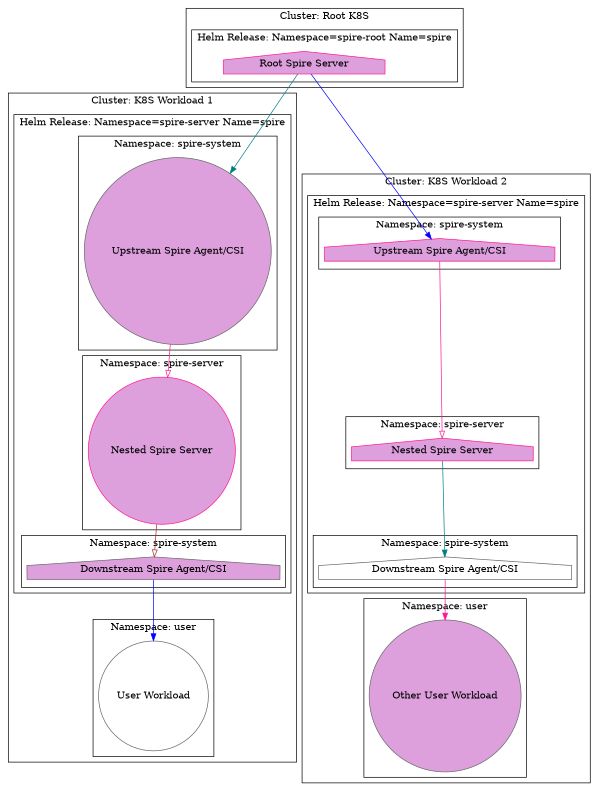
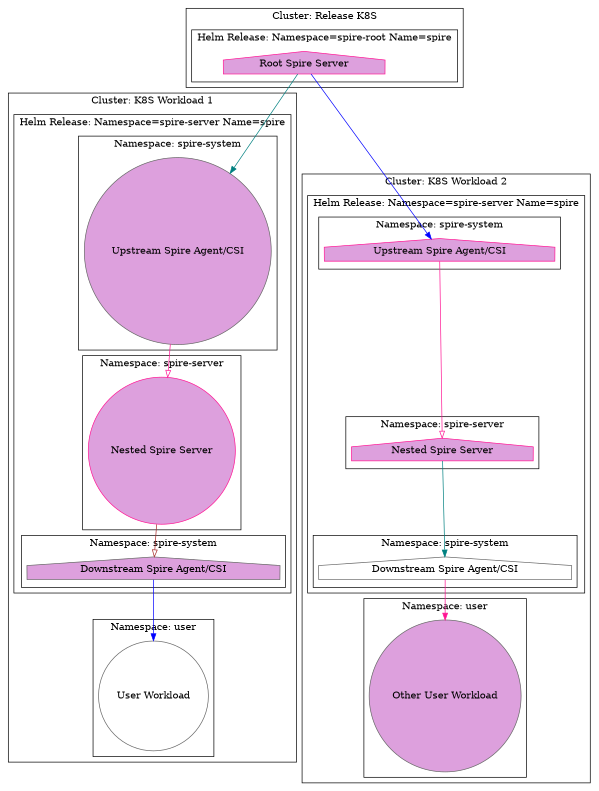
(325, 16) -> (325, 16)
